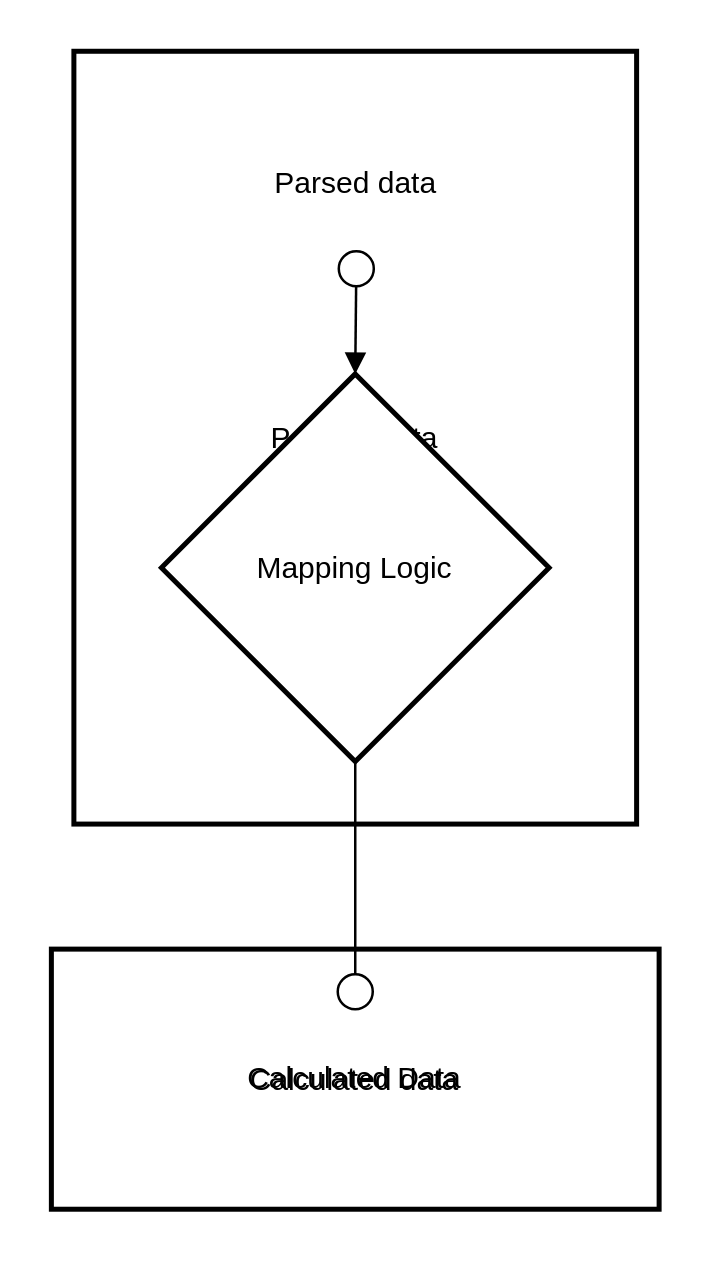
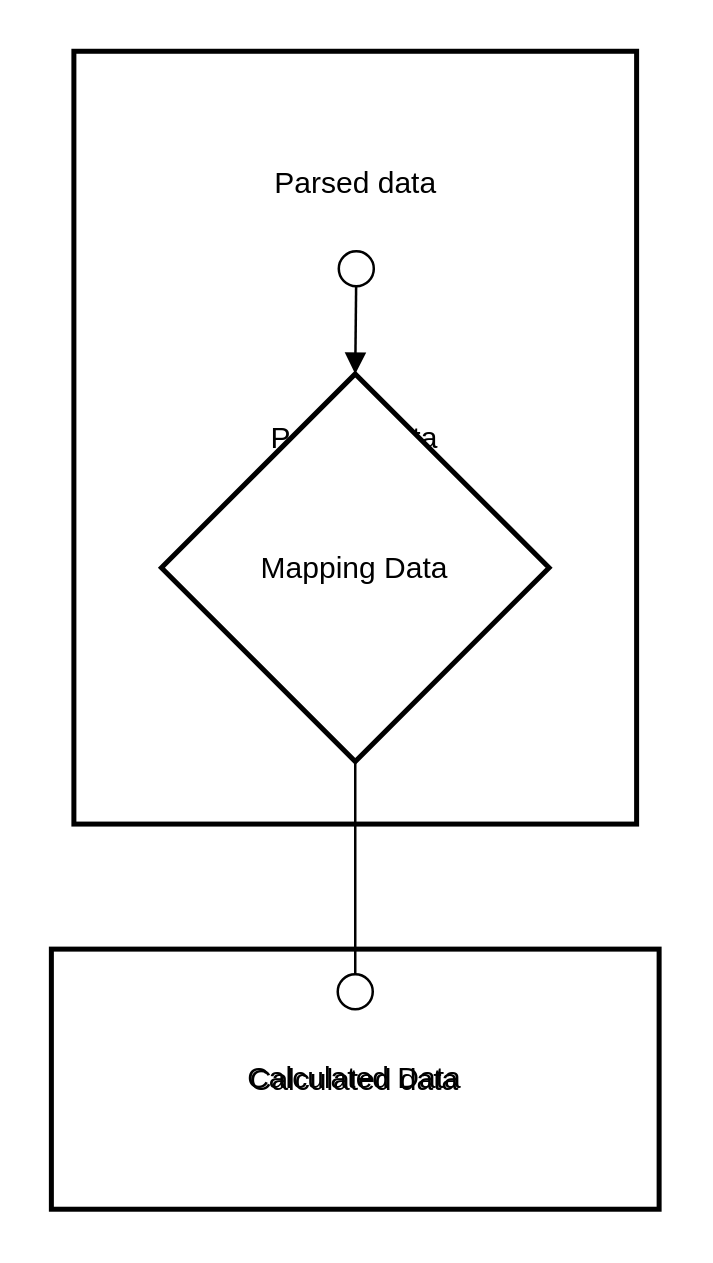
(355, 569) -> (355, 569)
